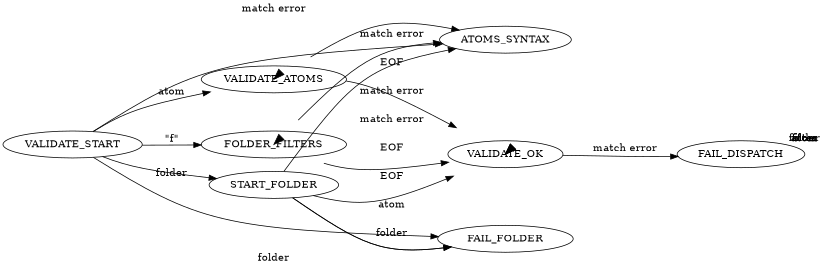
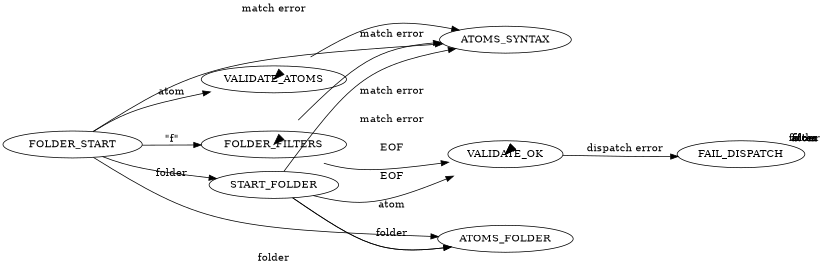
(399, 99) -> none
(73, 144) -> (73, 144)
(625, 149) -> (625, 149)
(505, 239) -> (505, 239)
